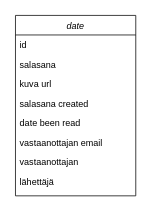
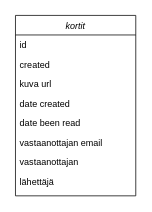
(75, 26) -> (75, 26)
(38, 65) -> (37, 65)
(57, 104) -> (49, 104)
